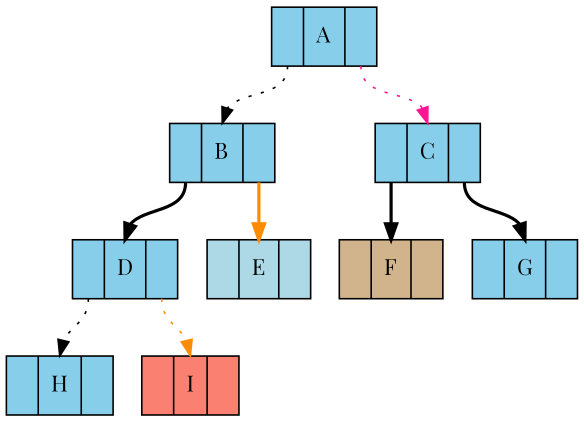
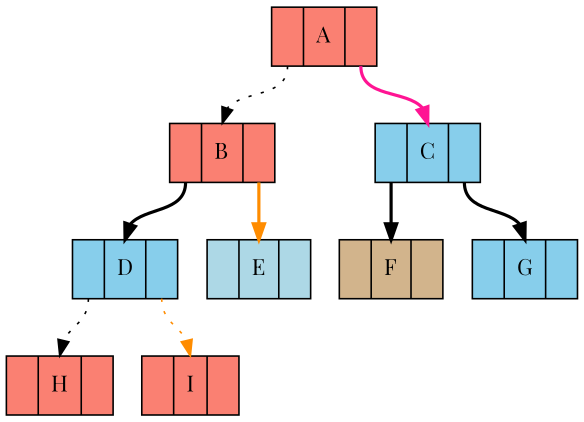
(324, 37) -> (324, 37)
(386, 93) -> (386, 93)
(222, 153) -> (222, 153)
(60, 386) -> (60, 386)
